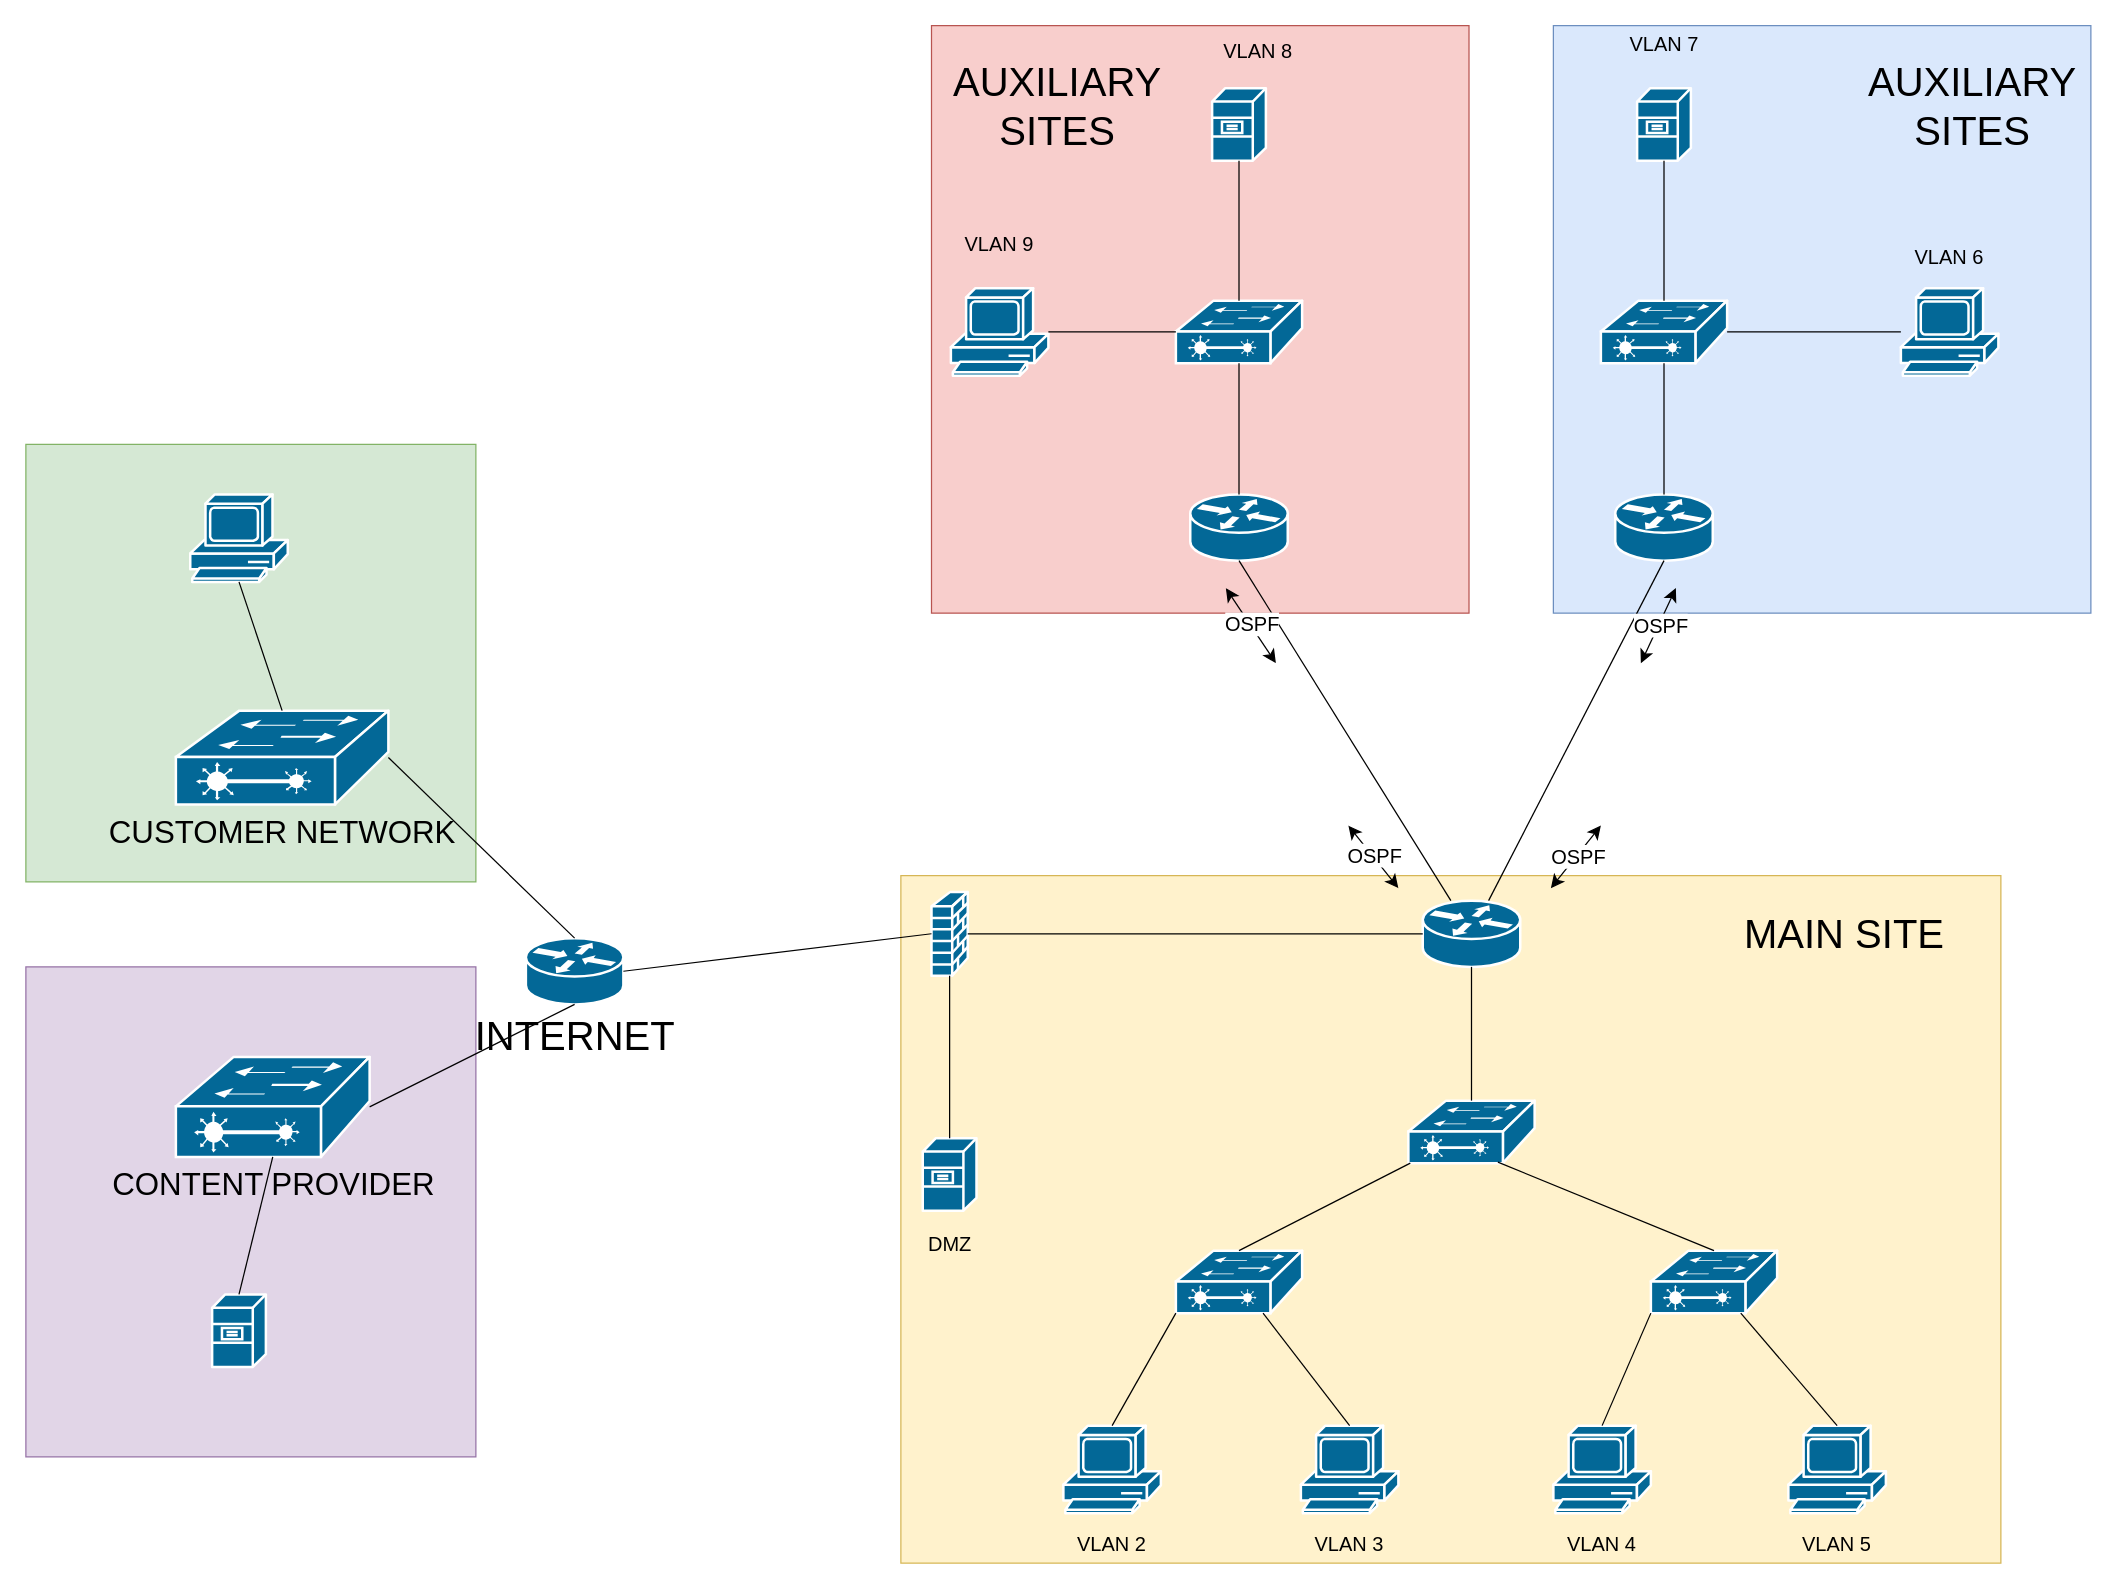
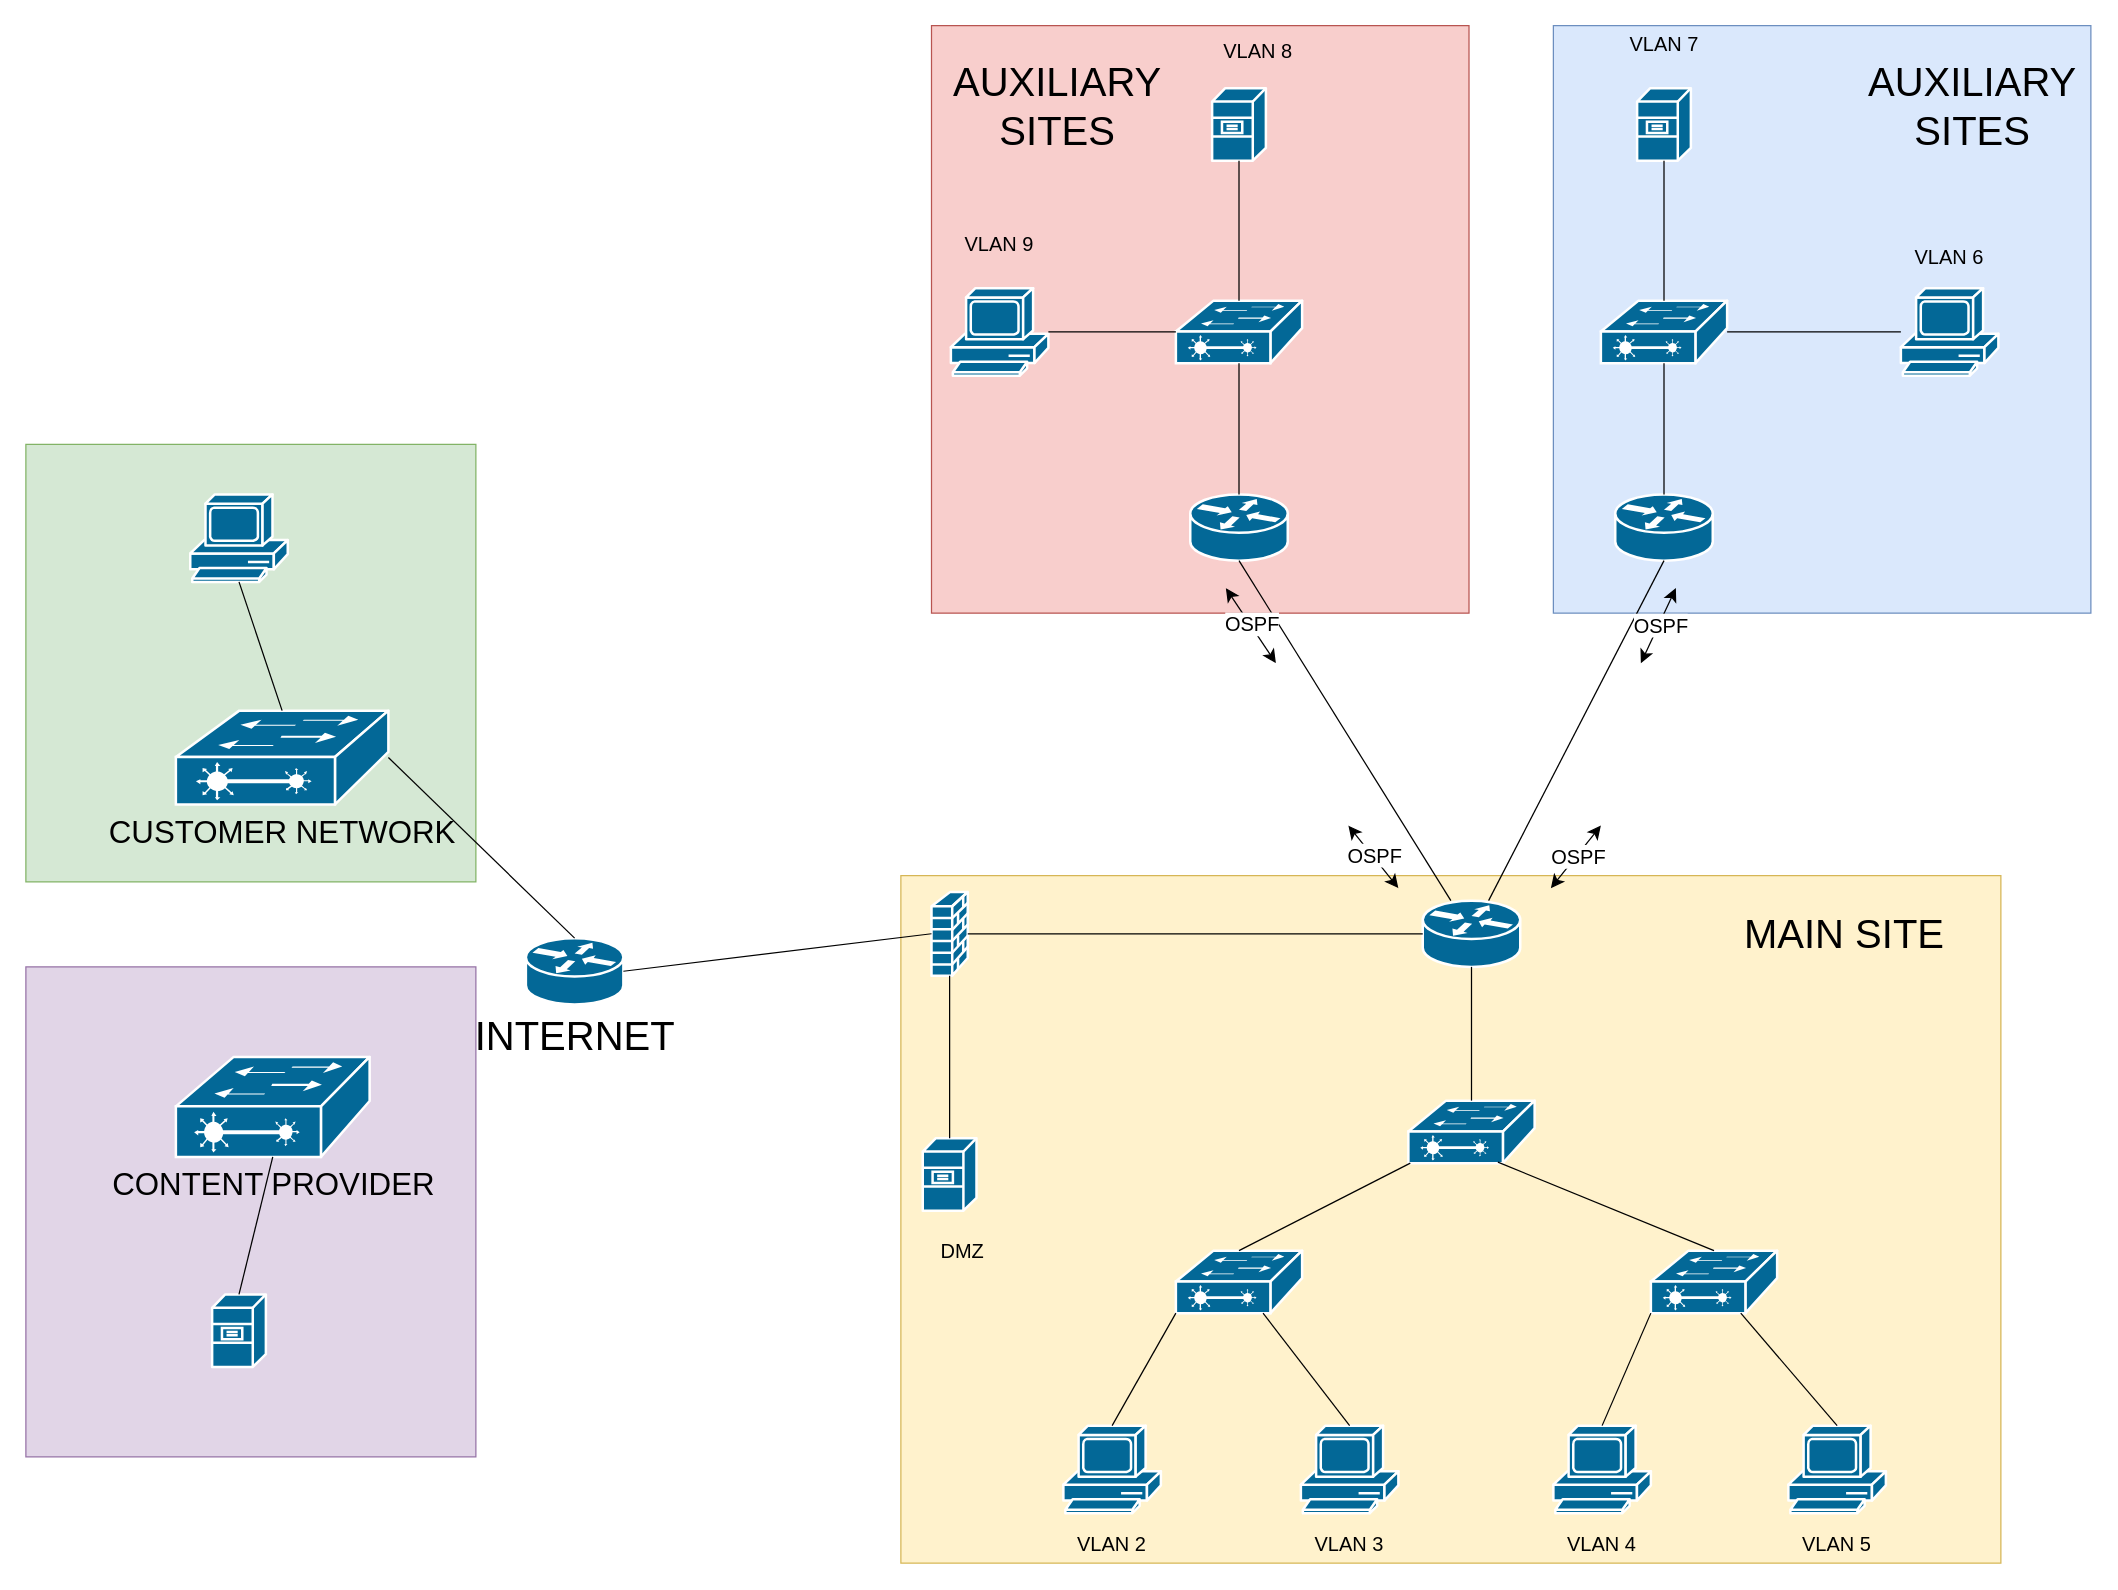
(473, 1055) -> none
(949, 1244) -> (962, 1251)
